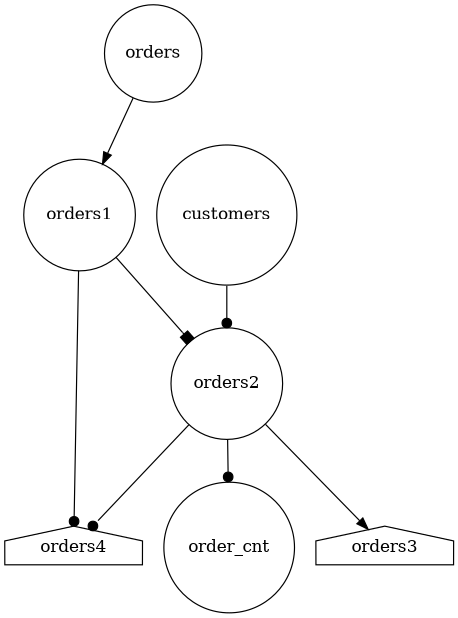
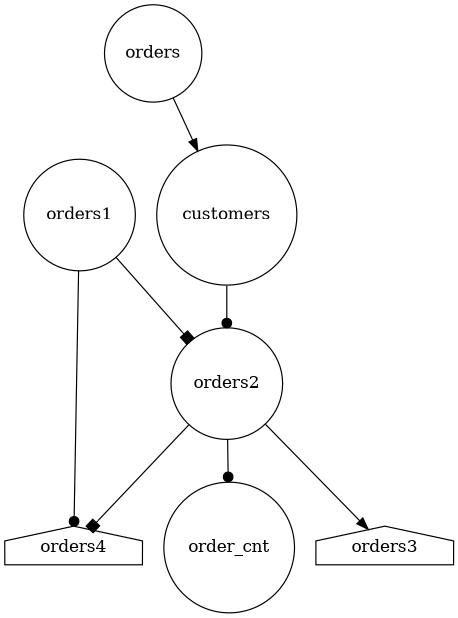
(120, 126) -> (183, 119)
(143, 473) -> (143, 473)
